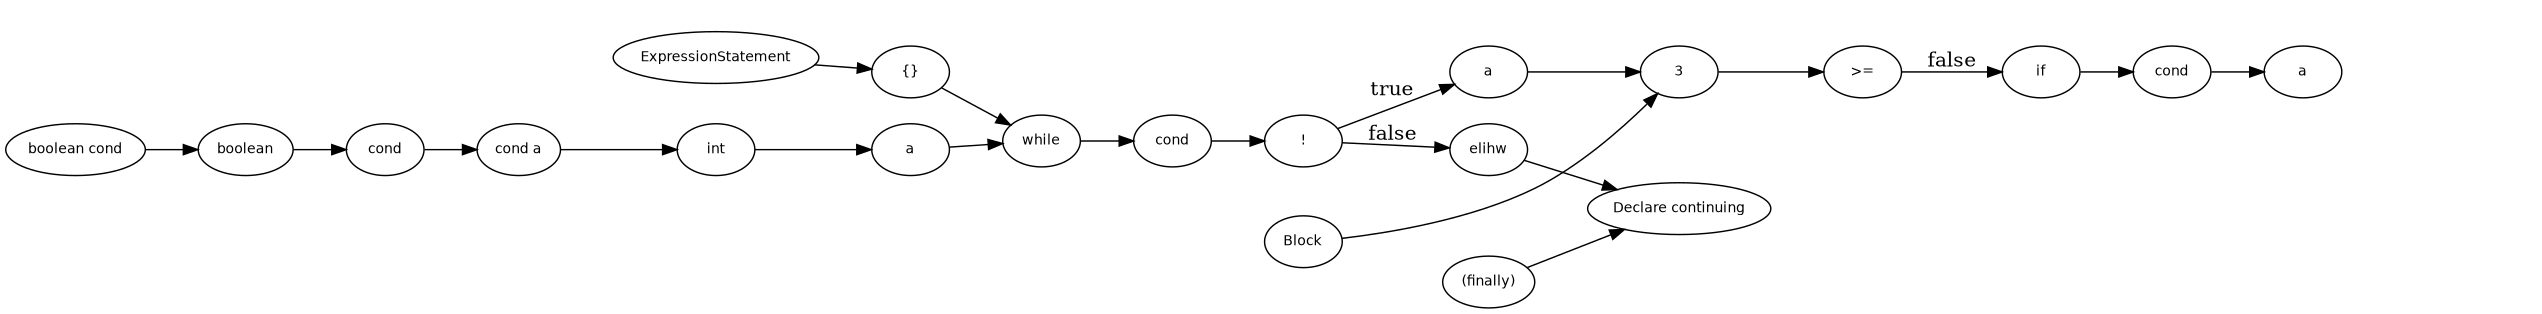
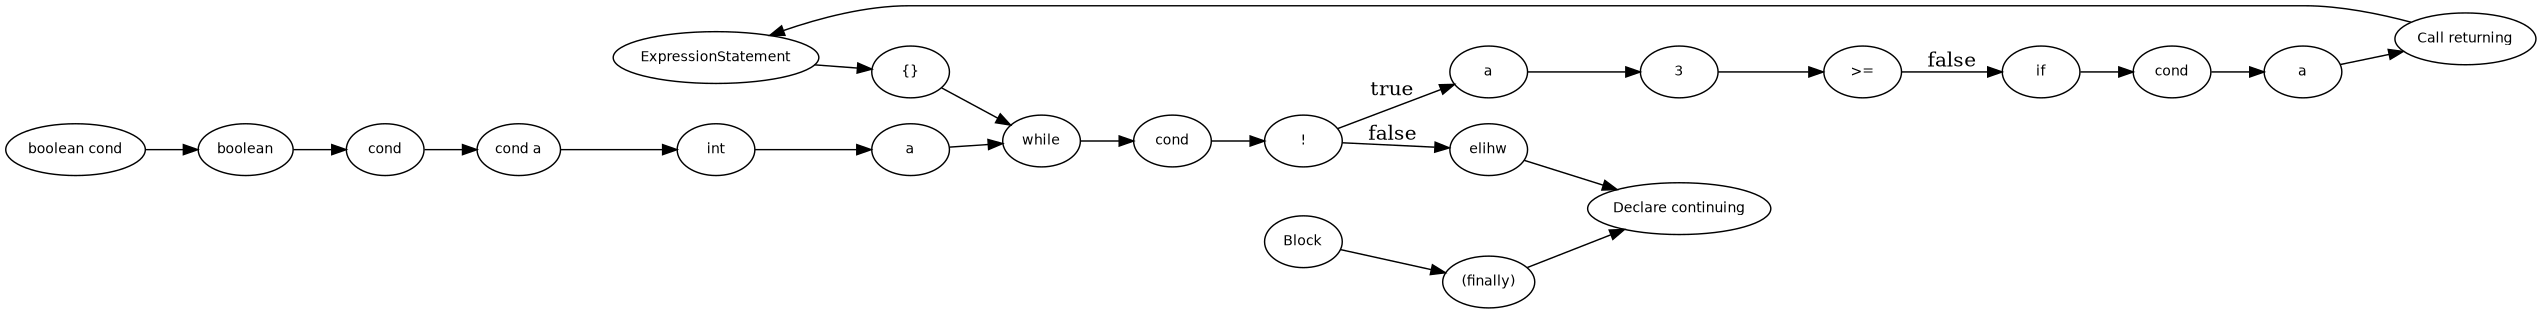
none -> (2465, 39)
(1508, 200) -> (1386, 260)
